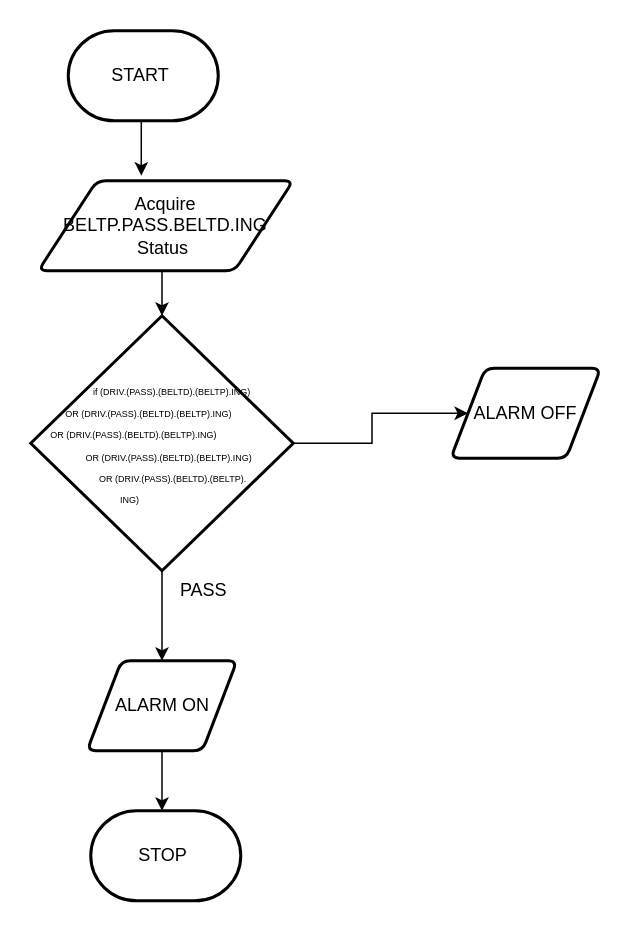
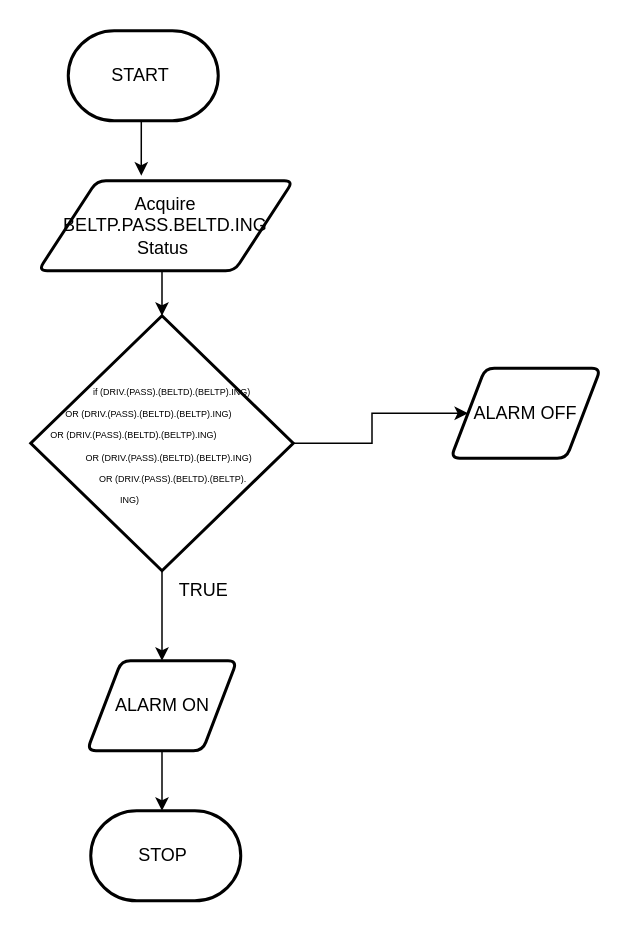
(204, 590) -> (204, 590)
